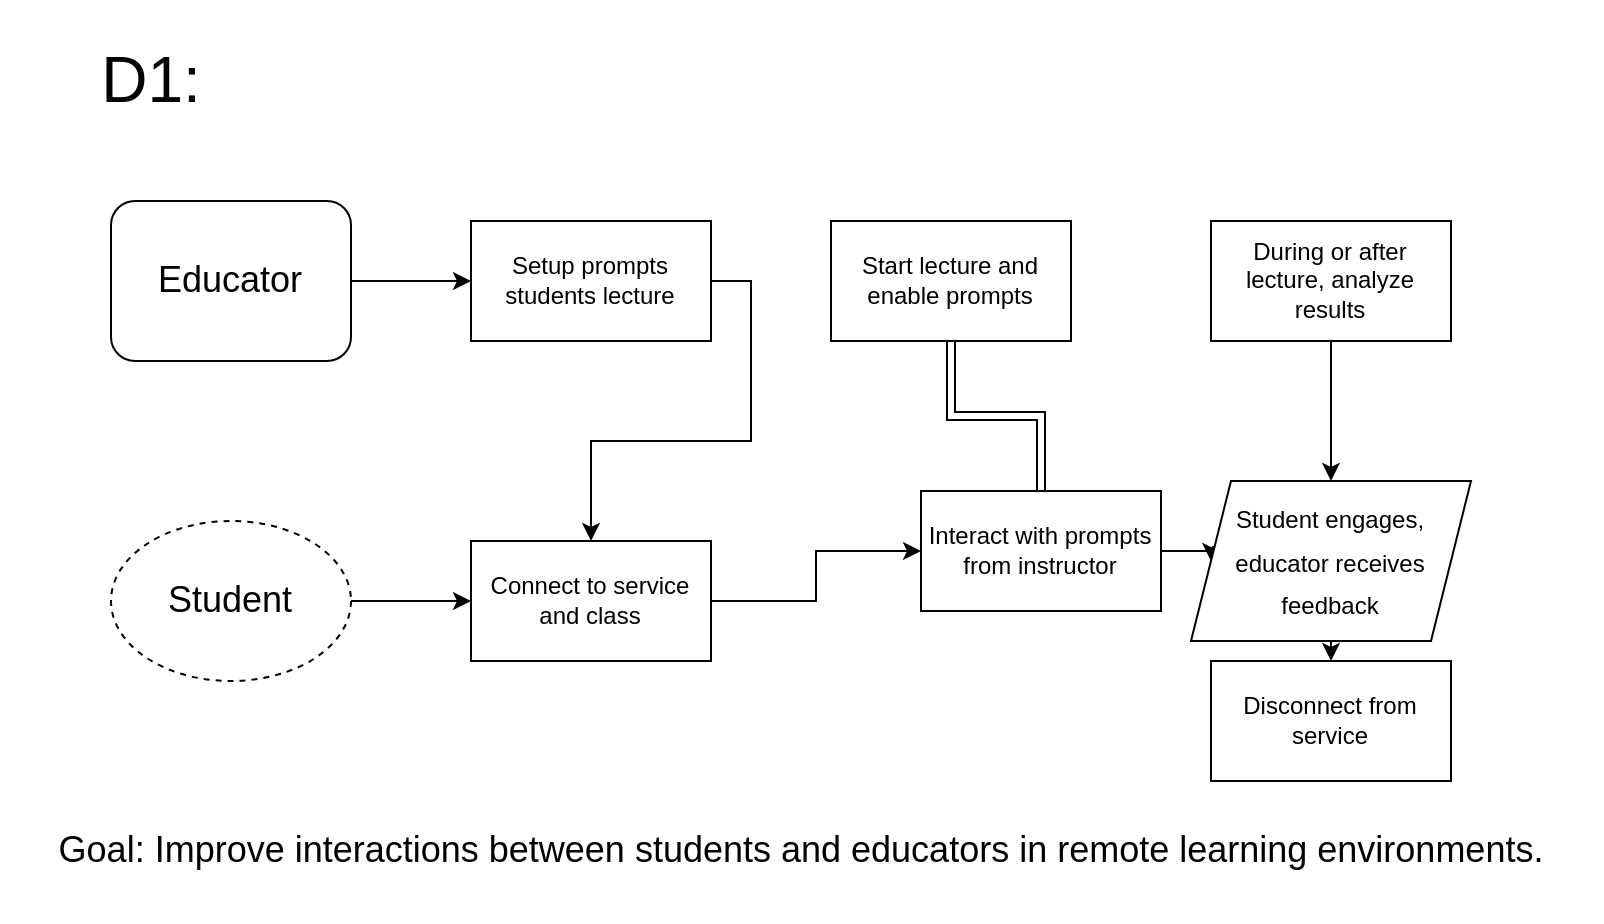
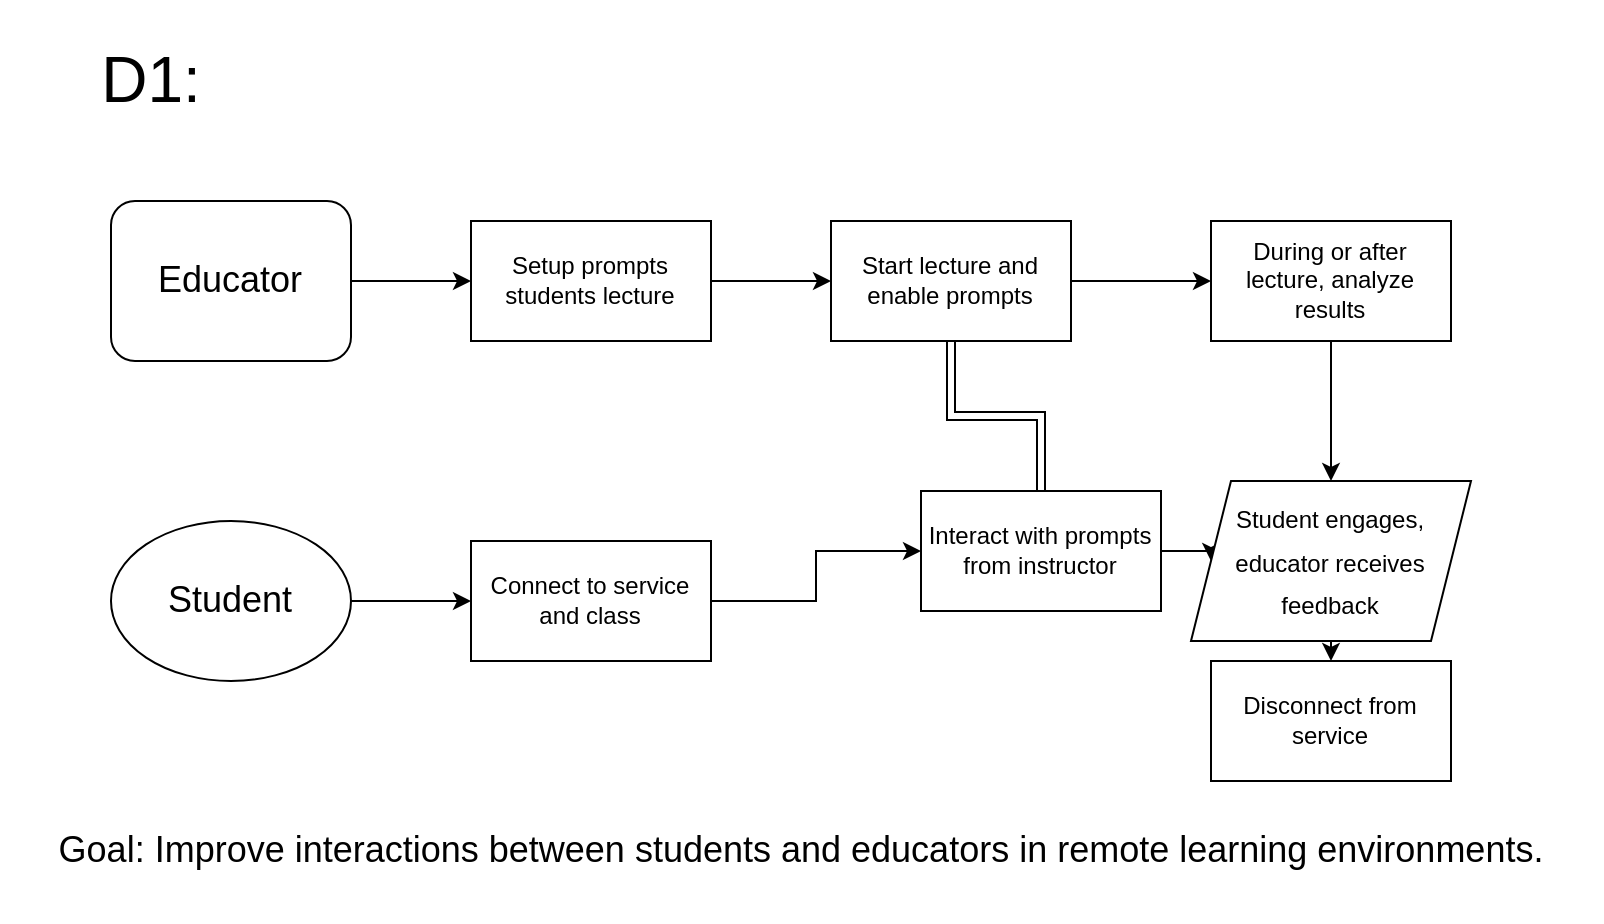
none -> (1134, 281)
(709, 441) -> (783, 281)
(231, 601) -> (231, 601)
